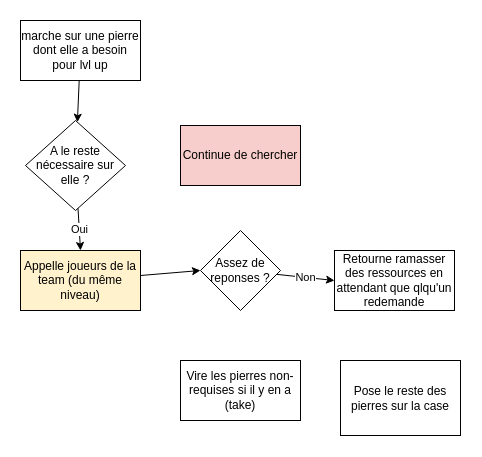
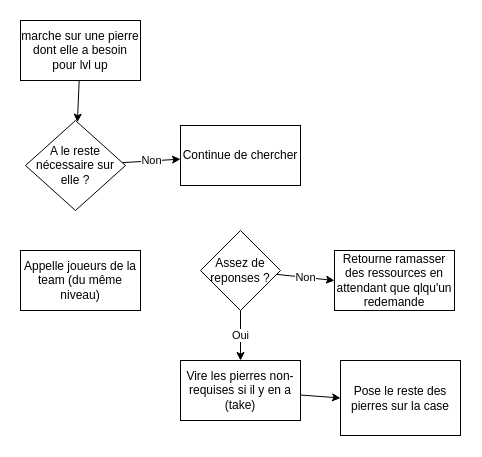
(241, 156) -> (241, 156)
none -> (148, 161)
(79, 226) -> none
(167, 273) -> none
(81, 281) -> (81, 281)
none -> (241, 332)
none -> (317, 396)
